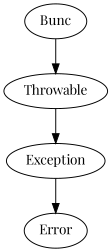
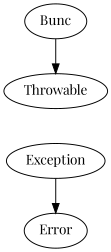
(56, 121) -> none
